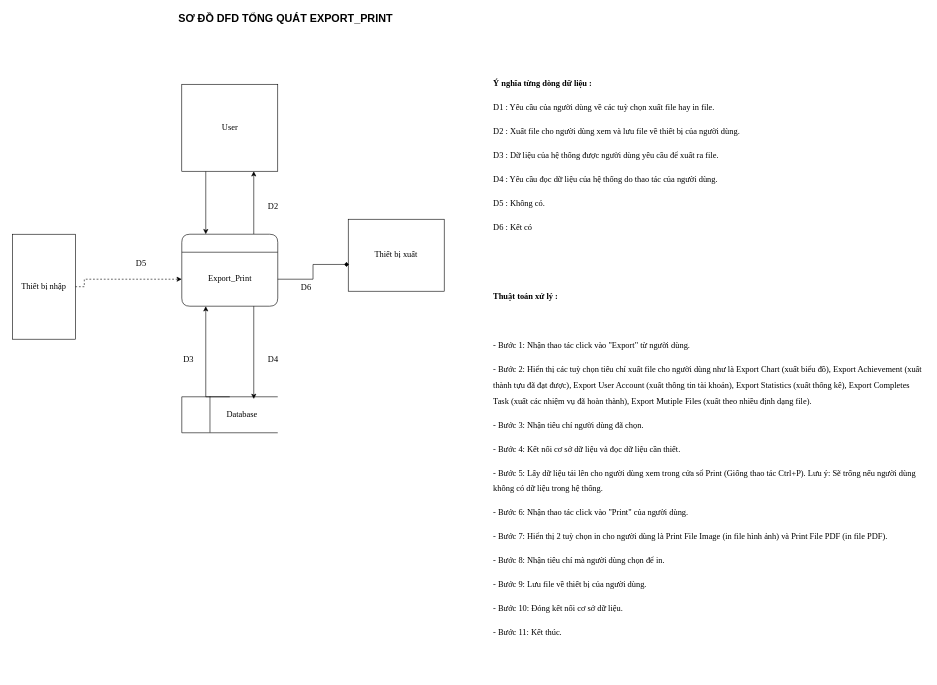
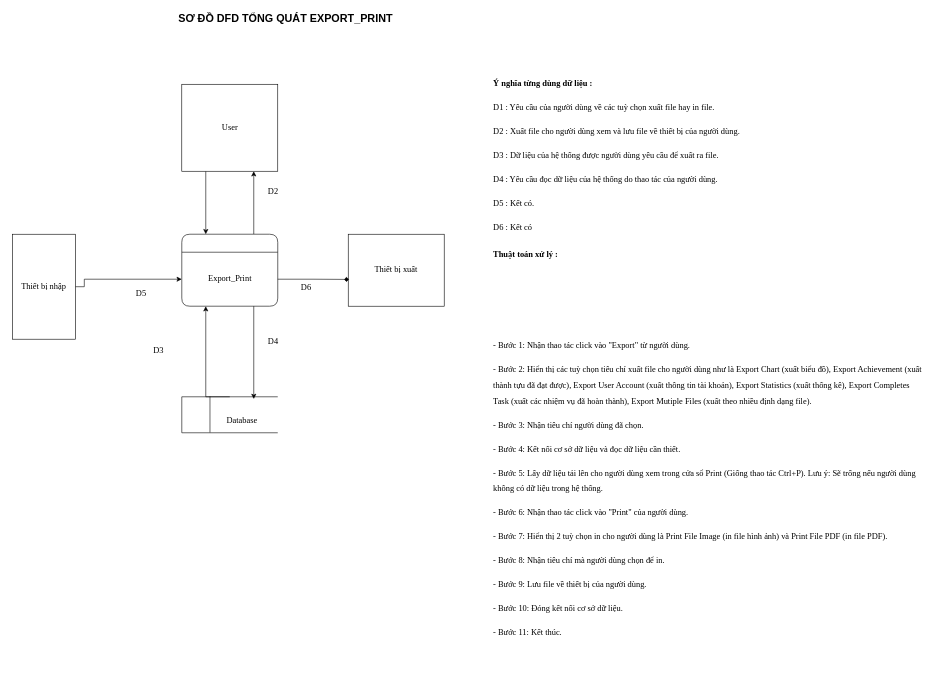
(547, 84) -> (547, 84)
(521, 204) -> (516, 204)
(273, 207) -> (273, 192)
(396, 255) -> (396, 270)
(141, 264) -> (141, 294)
(123, 279) -> (123, 279)
(540, 297) -> (540, 255)
(189, 360) -> (159, 351)
(273, 360) -> (273, 342)
(242, 415) -> (242, 421)
